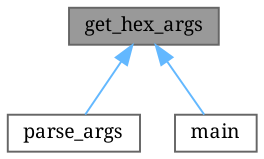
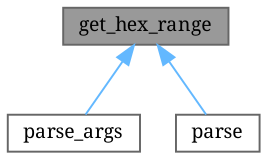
(144, 26) -> (146, 26)
(216, 133) -> (218, 133)
